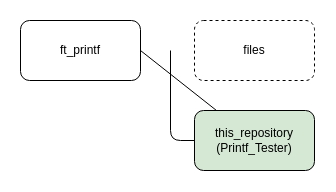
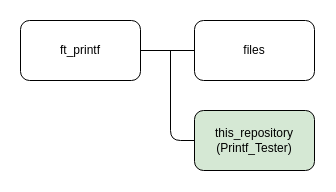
(255, 51) -> (255, 51)
(179, 81) -> (168, 51)
